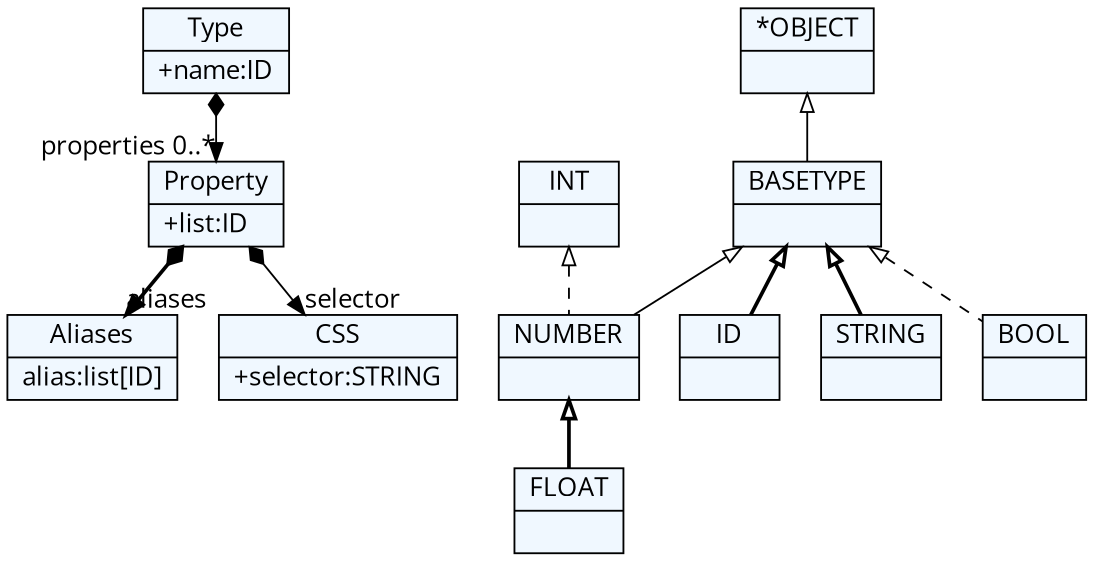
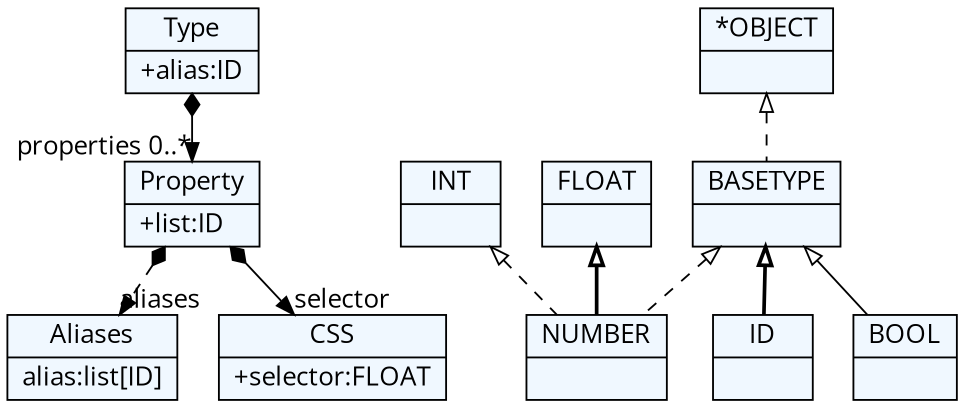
(216, 71) -> (192, 71)
(807, 137) -> (767, 137)
(153, 282) -> (141, 282)
(680, 286) -> (675, 287)
(934, 289) -> (842, 288)
(881, 357) -> none
(338, 378) -> (332, 378)
(569, 443) -> (597, 290)
